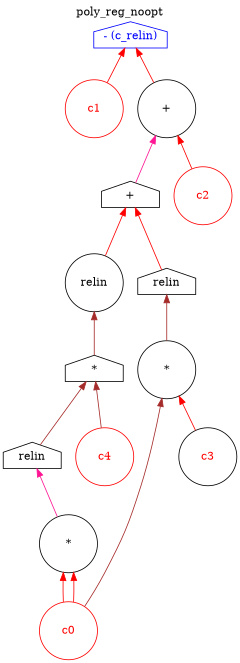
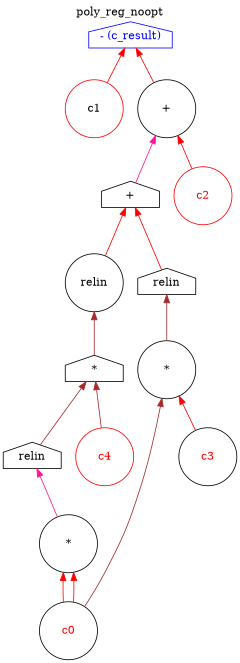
(130, 36) -> (130, 36)
(94, 109) -> (94, 109)
(68, 631) -> (68, 631)
